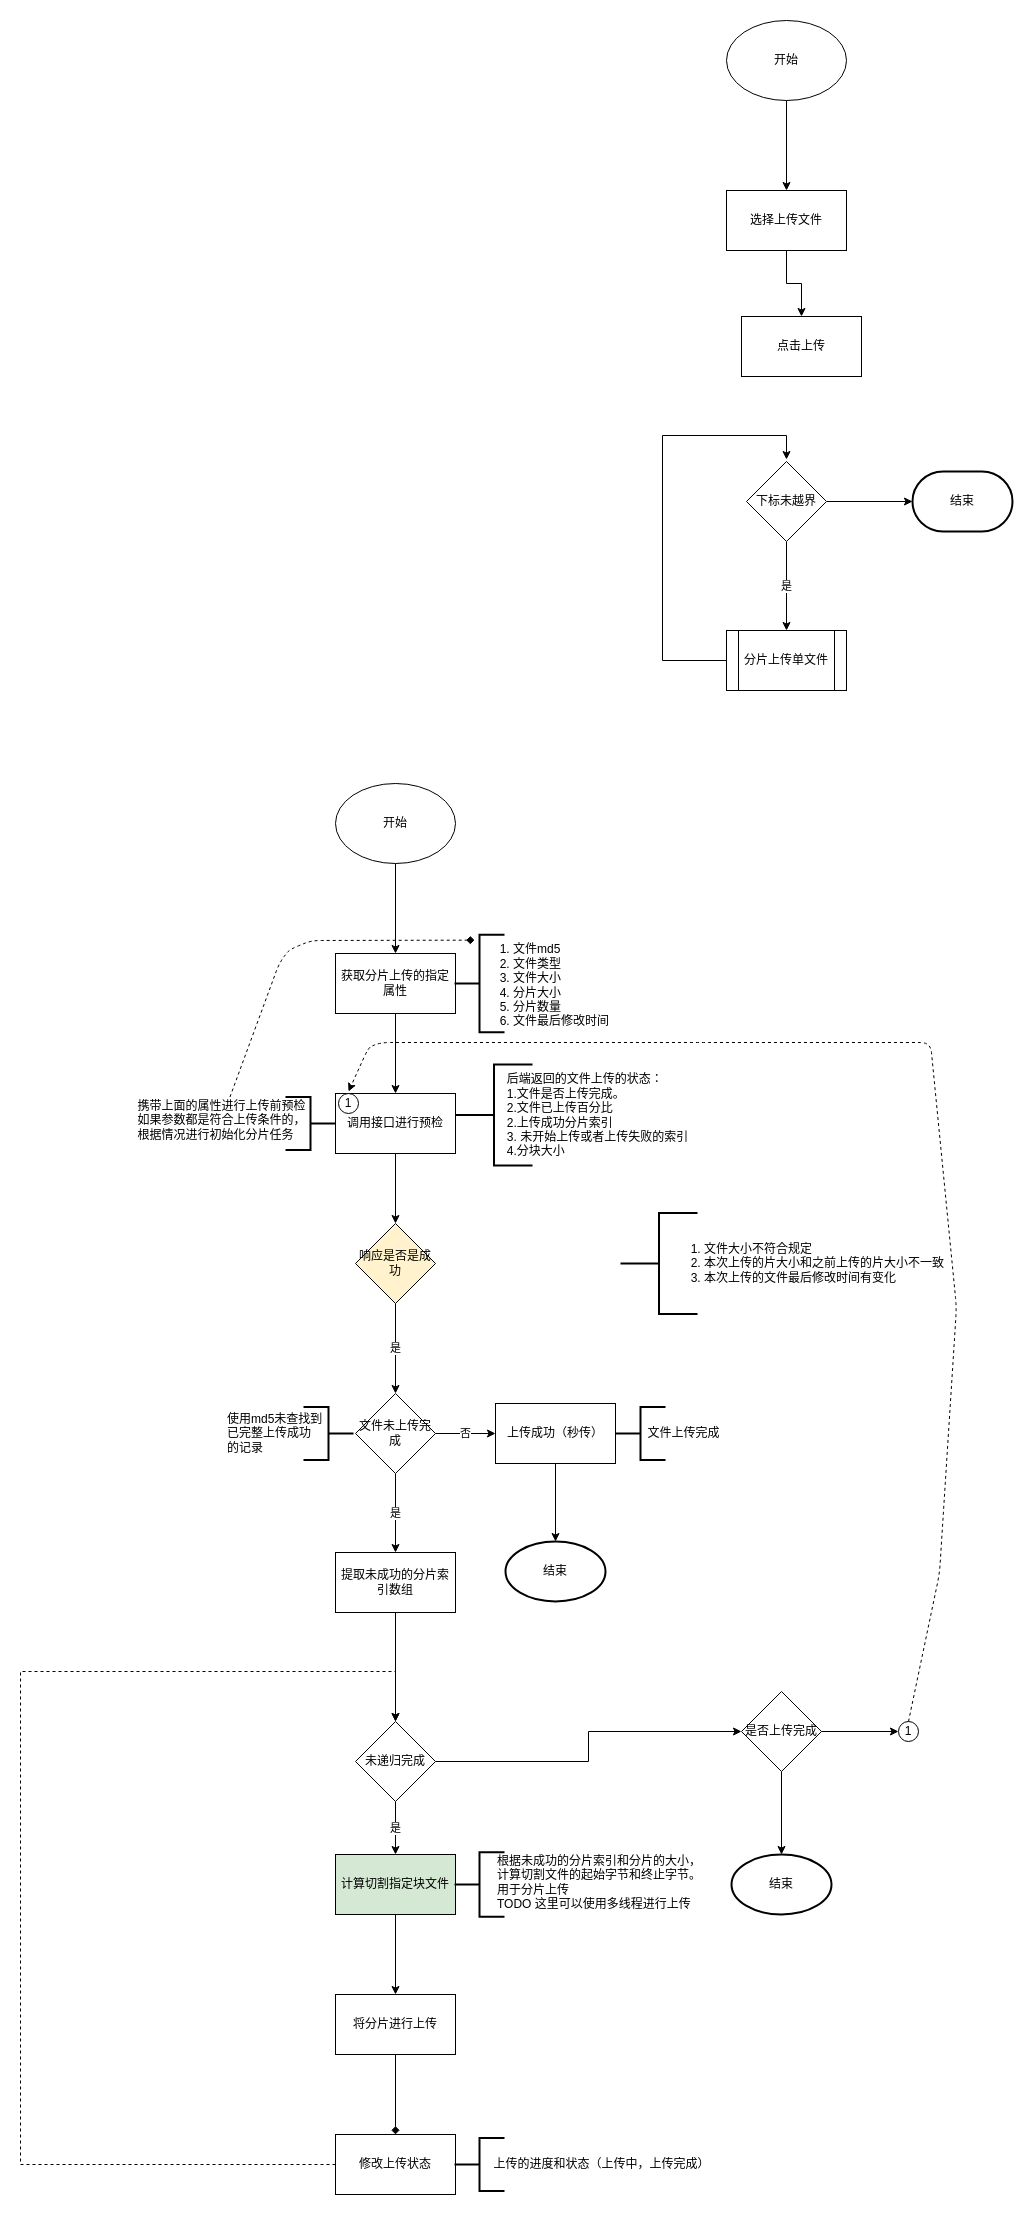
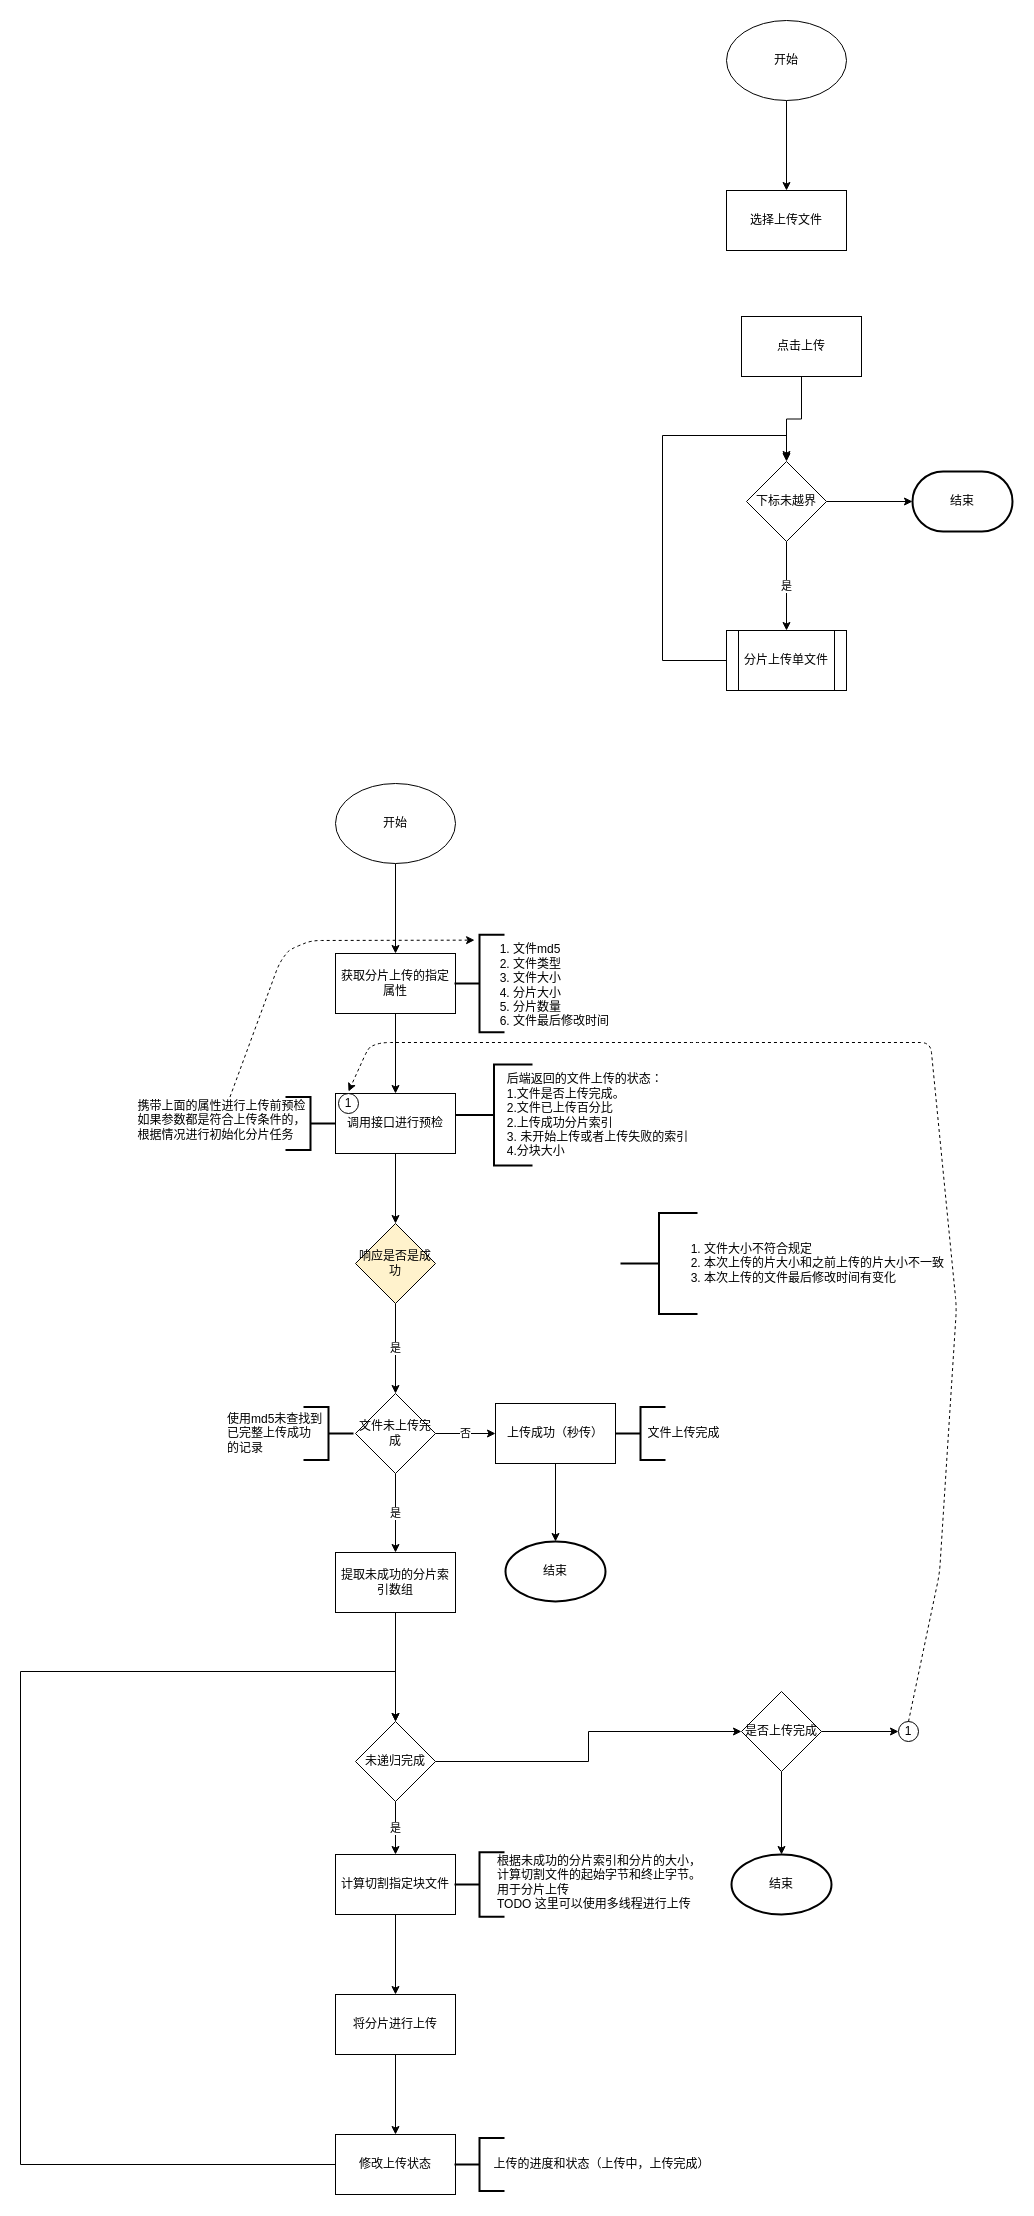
(791, 284) -> none
none -> (802, 412)
(466, 940) -> (466, 940)
(396, 1885) -> (396, 1885)
(21, 1890) -> (21, 1890)
(396, 2125) -> (396, 2126)
